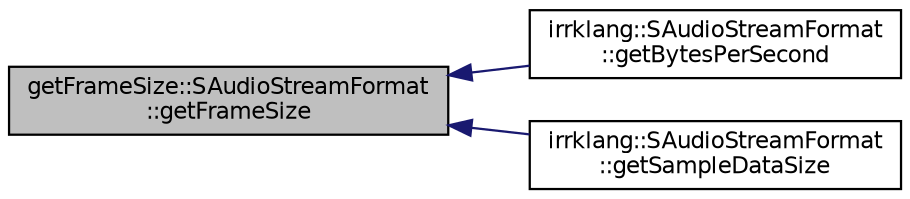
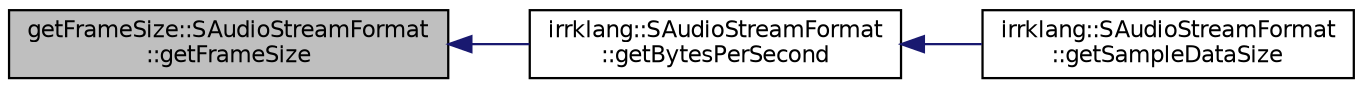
(500, 131) -> (953, 44)
